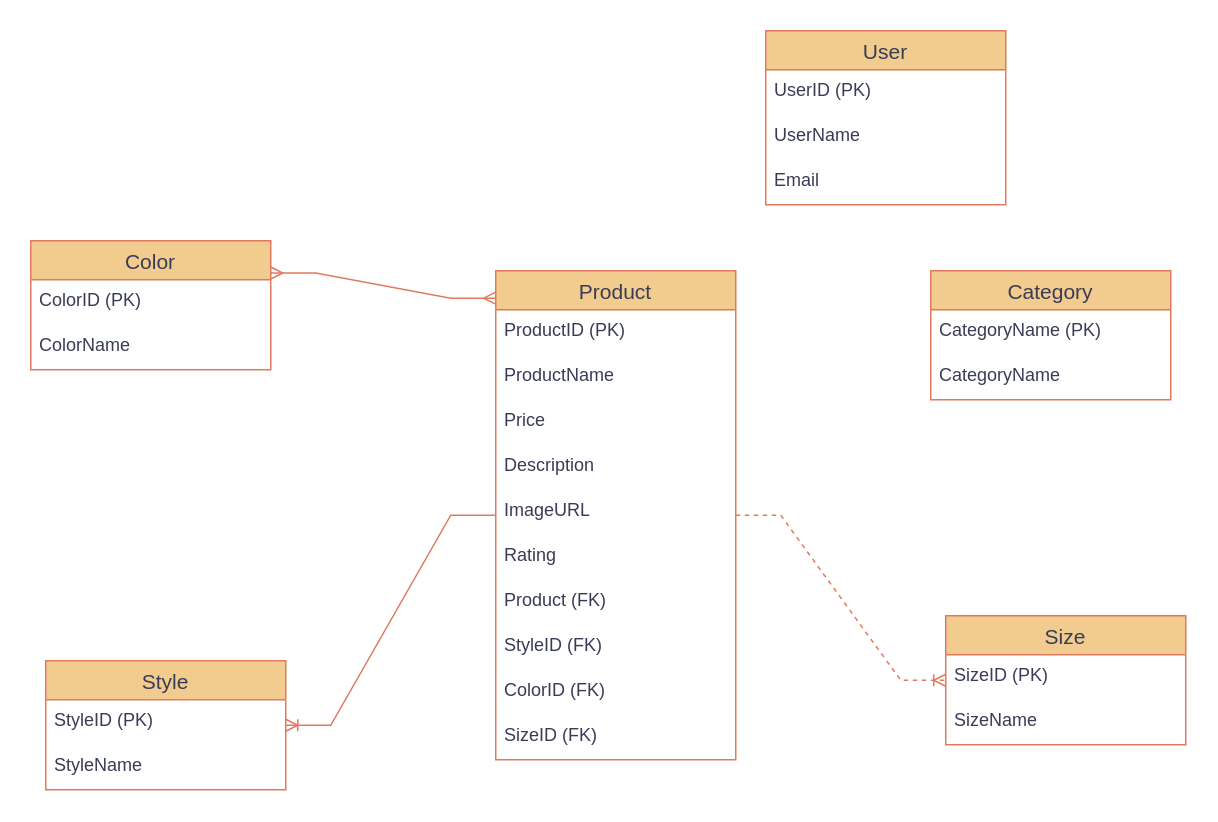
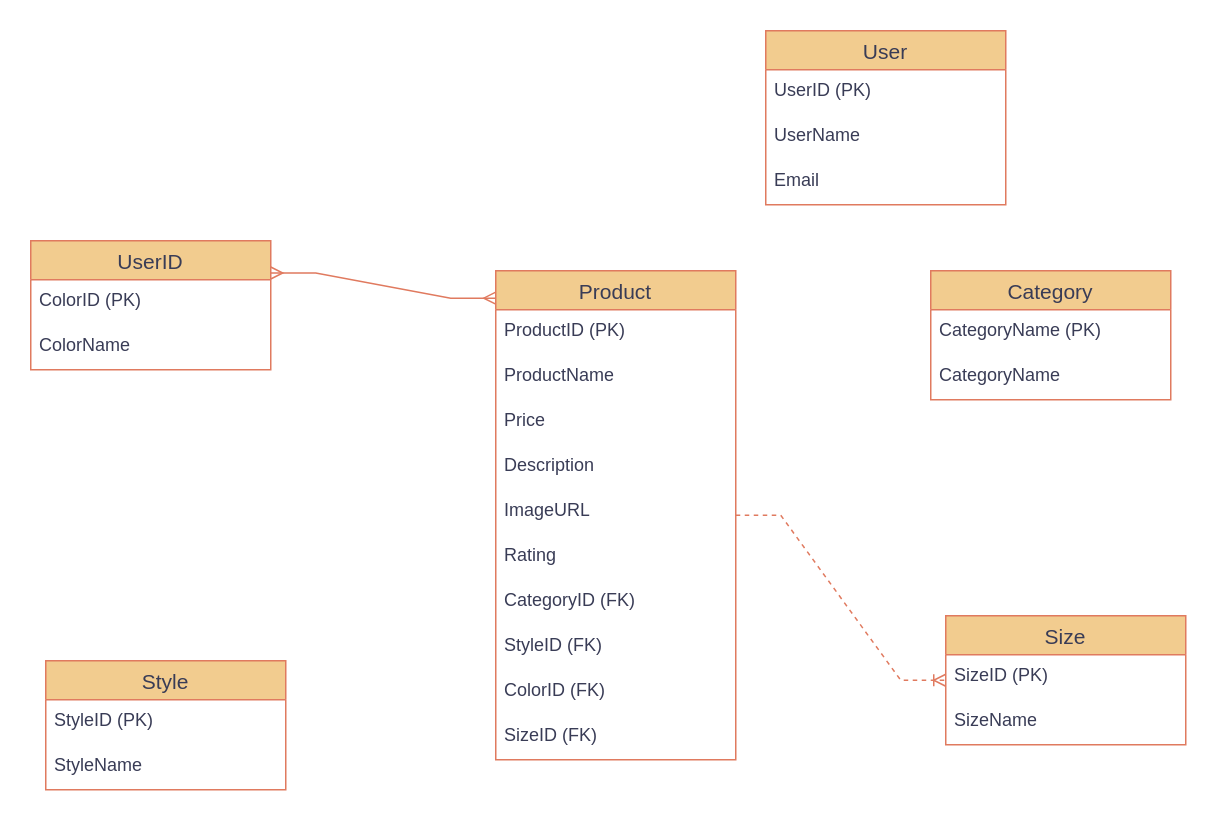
(150, 262) -> (150, 262)
(563, 601) -> (578, 601)
(391, 621) -> none
